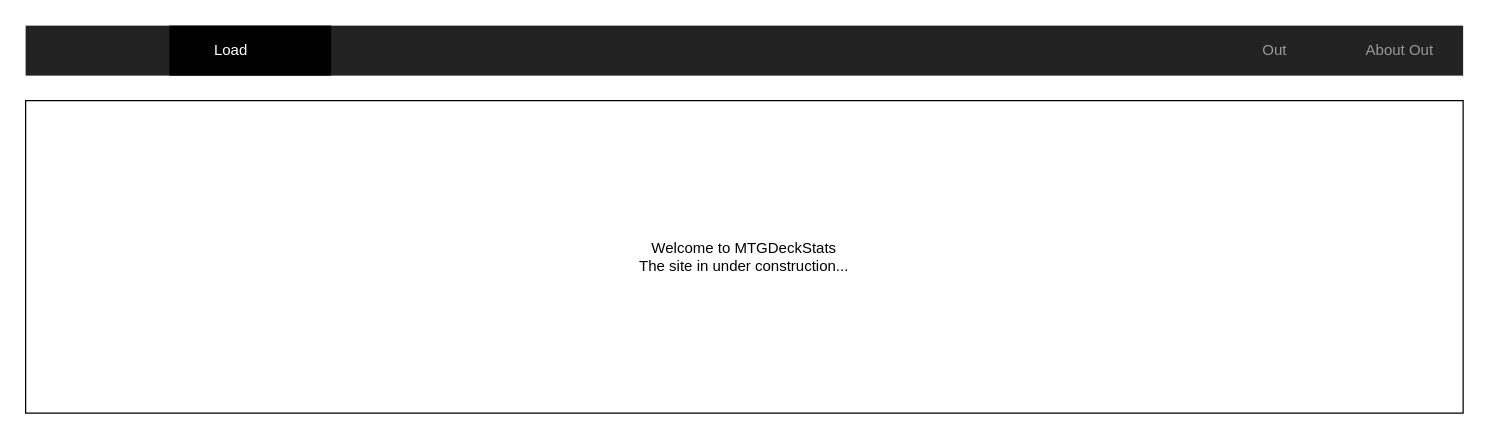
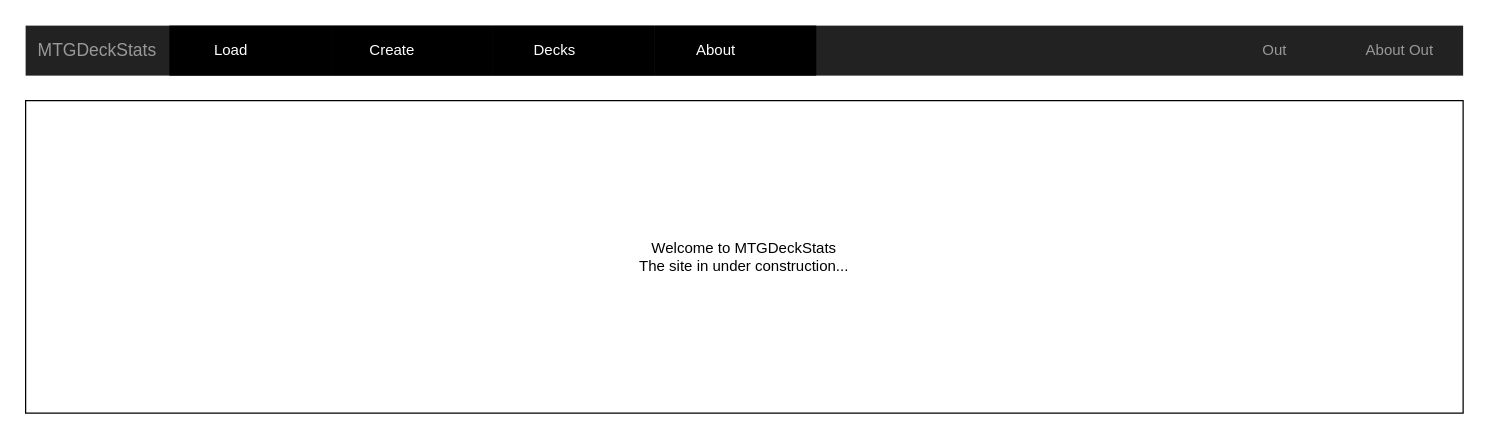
none -> (98, 51)
none -> (412, 51)
none -> (574, 51)
none -> (735, 51)
